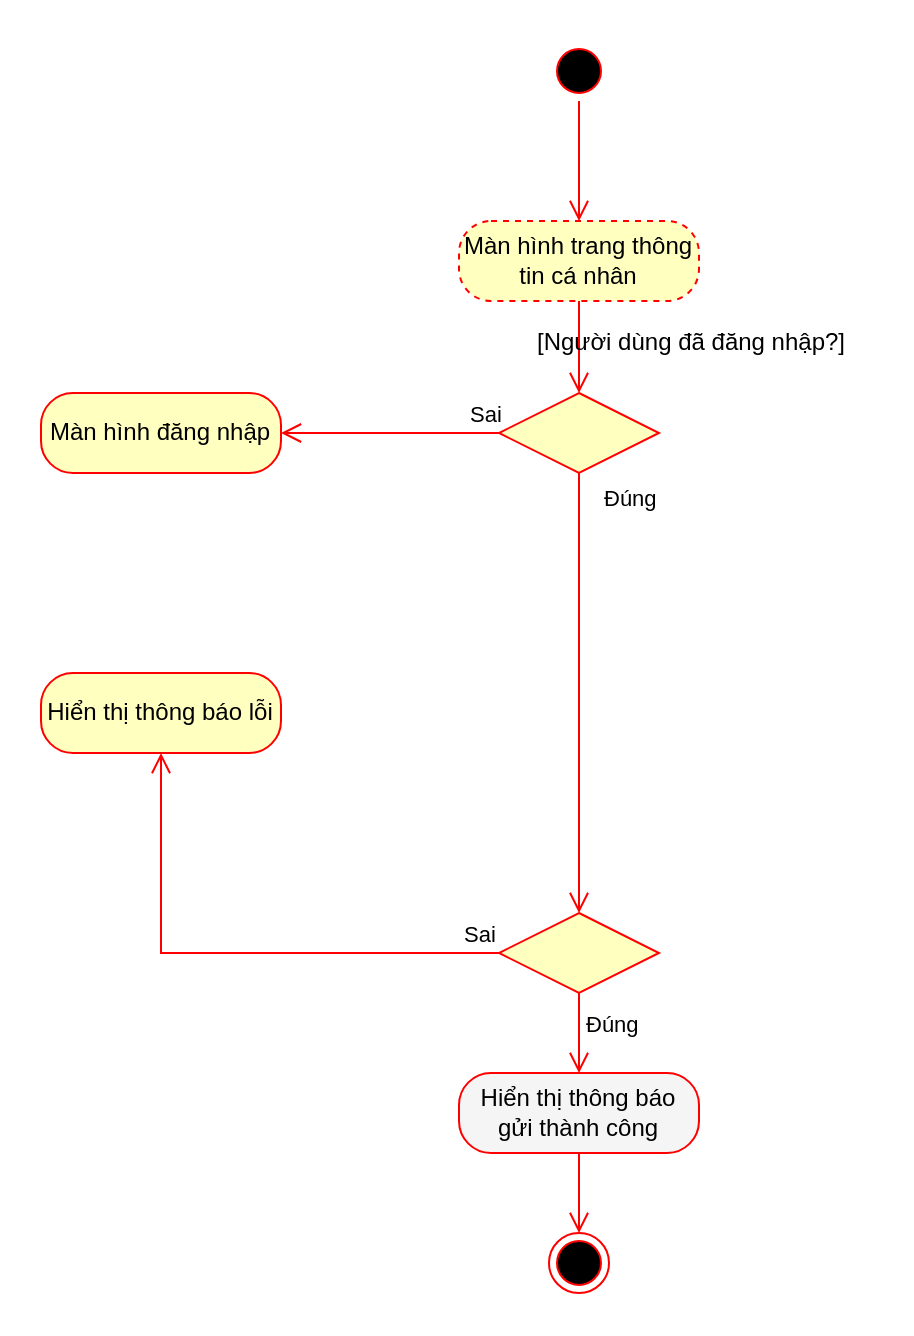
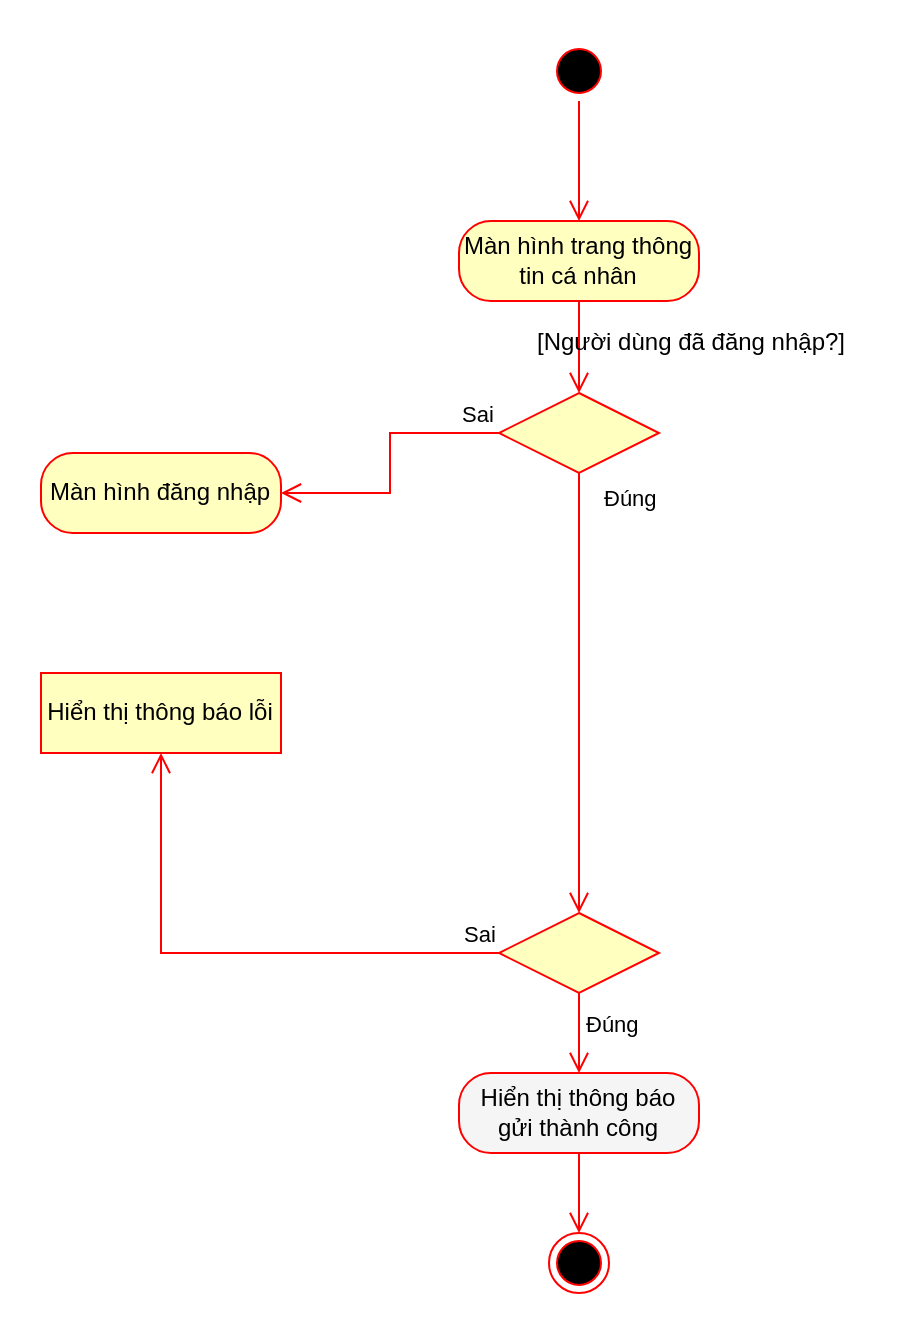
(579, 261) -> (579, 261)
(161, 433) -> (161, 493)
(161, 713) -> (161, 713)
